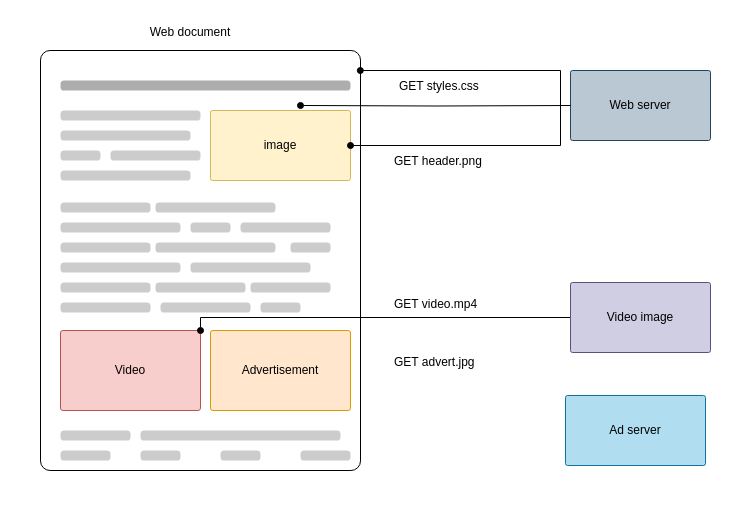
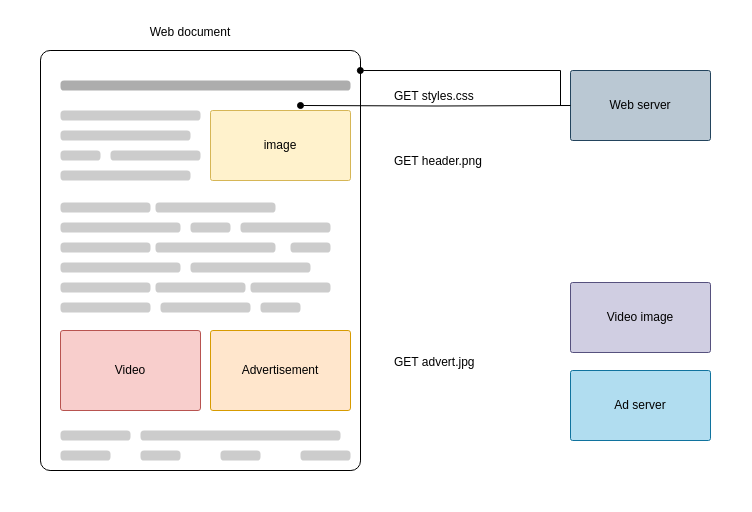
(441, 81) -> (436, 91)
(476, 146) -> none
(466, 301) -> none
(381, 318) -> none
(636, 431) -> (641, 406)
